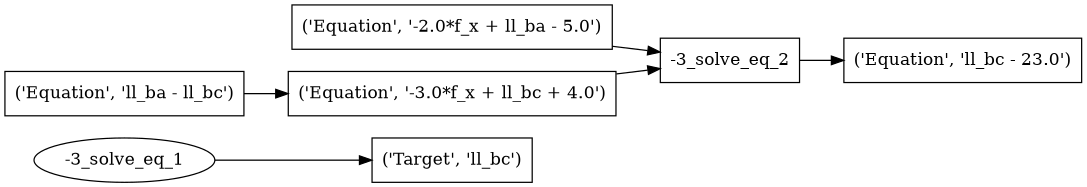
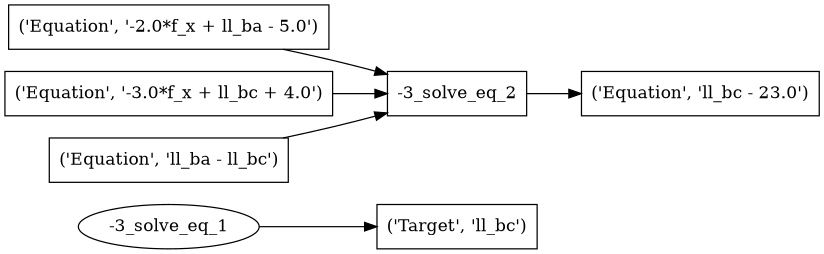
(260, 94) -> (329, 128)
